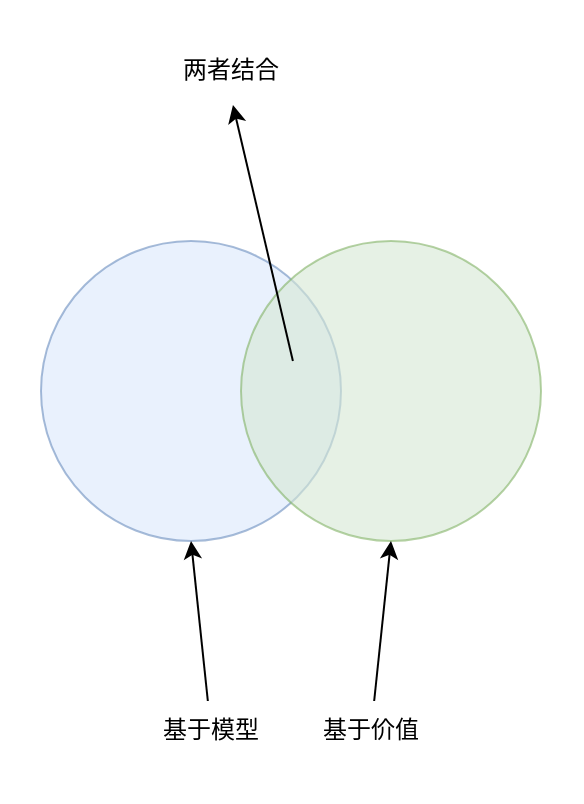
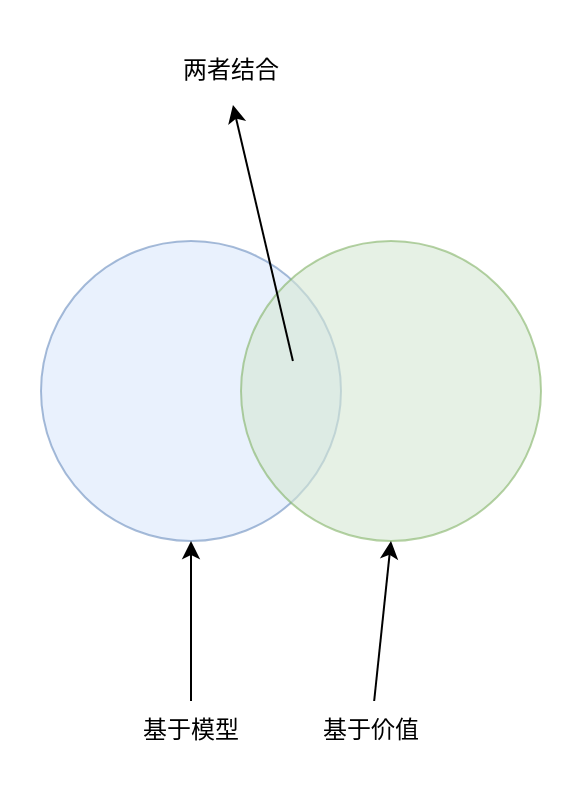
(211, 731) -> (191, 731)
